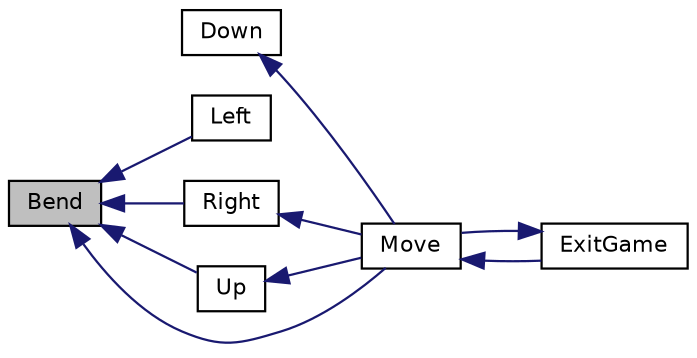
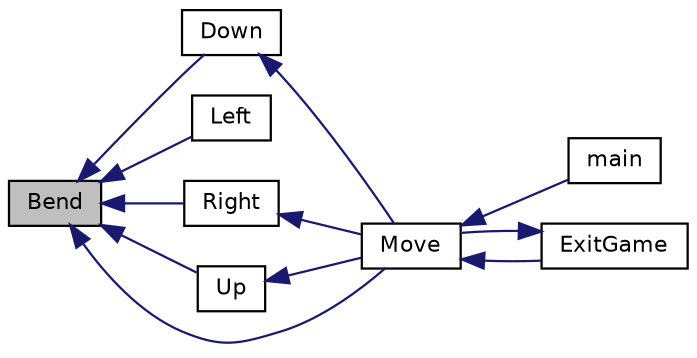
none -> (149, 108)
none -> (615, 161)
